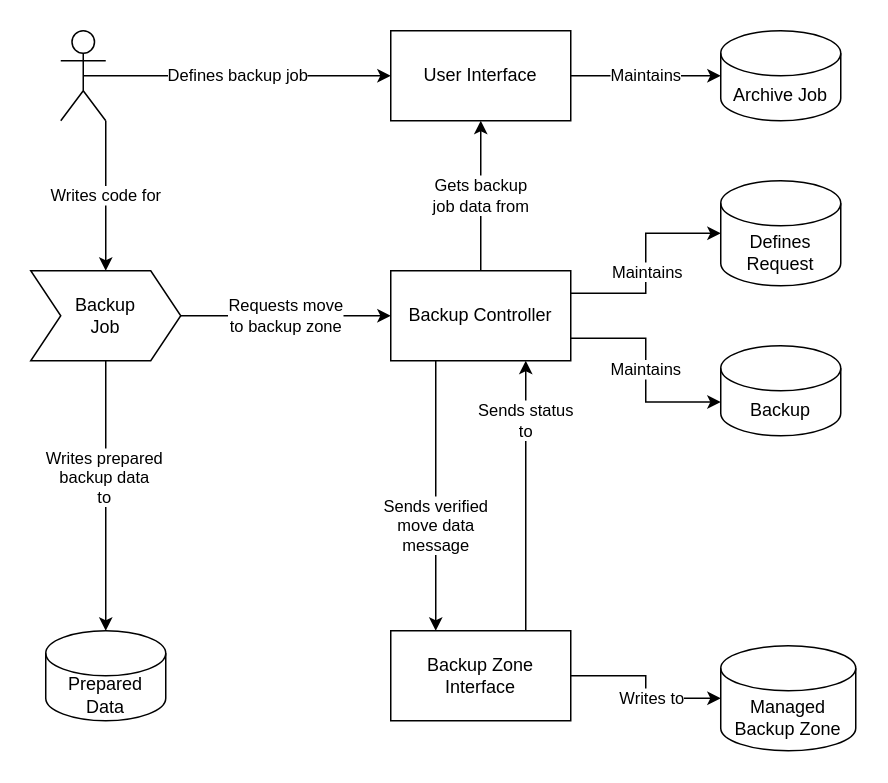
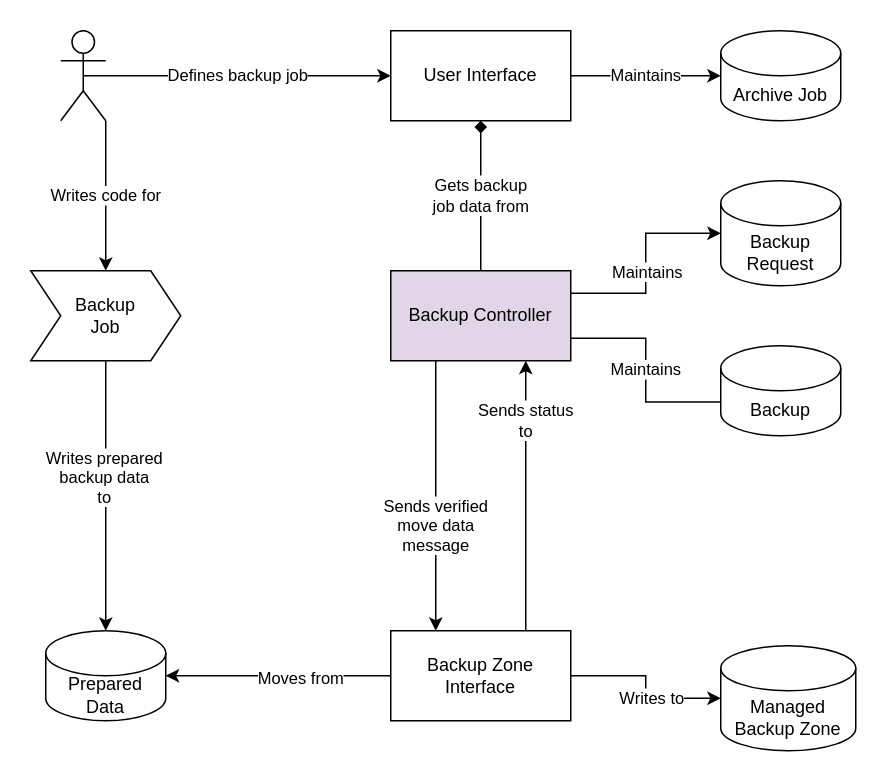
(481, 132) -> (481, 133)
(781, 253) -> (781, 253)
(205, 316) -> none
(481, 316) -> (481, 316)
(709, 402) -> (713, 402)
none -> (284, 676)
